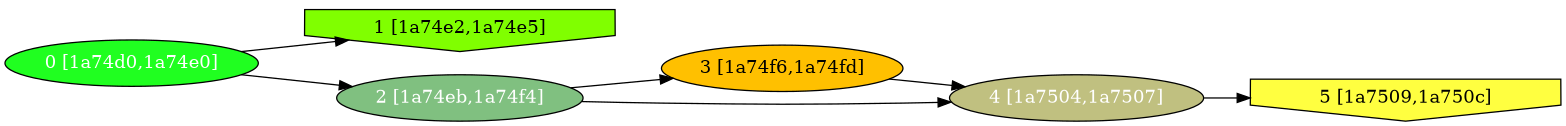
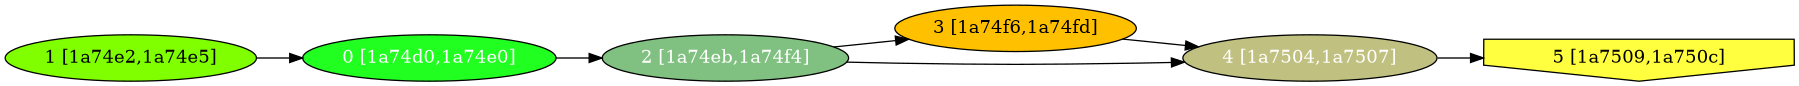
(460, 28) -> (131, 58)
(288, 47) -> (273, 58)
